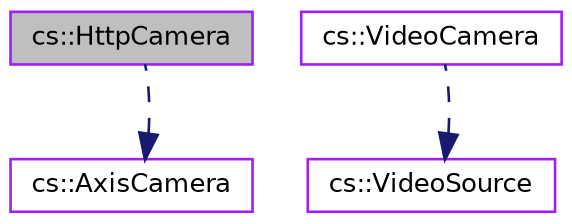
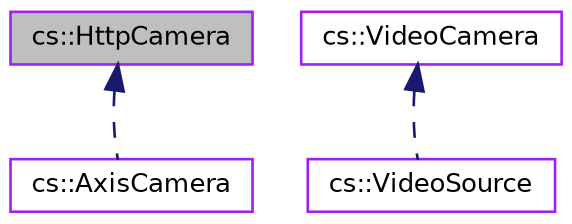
(149, 99) -> (114, 125)
(449, 99) -> (414, 125)
